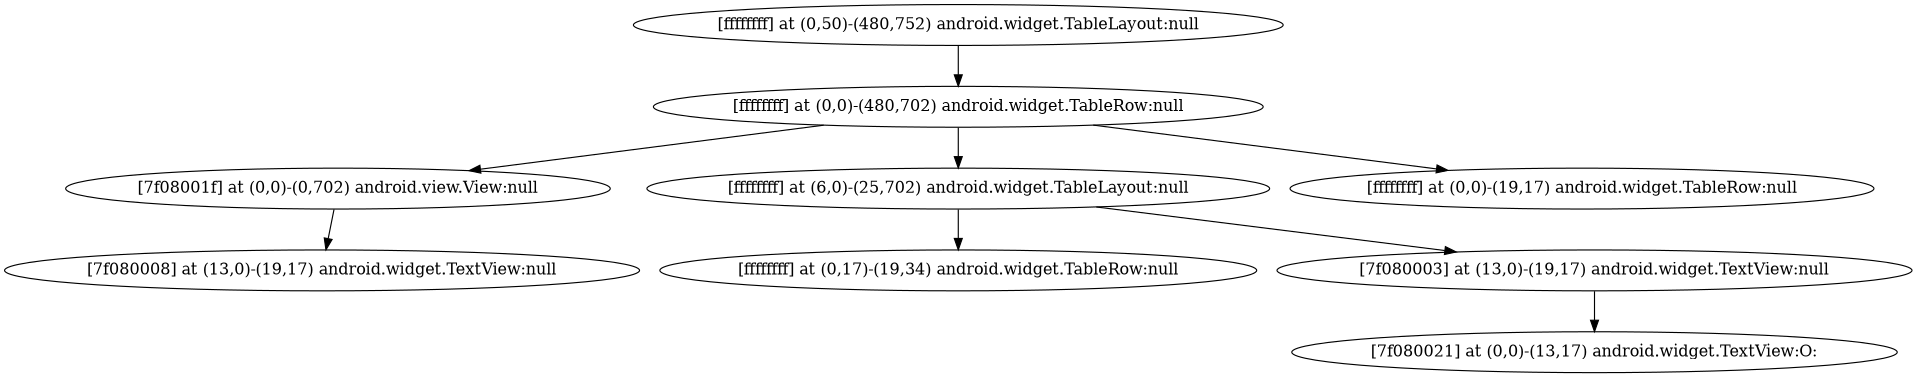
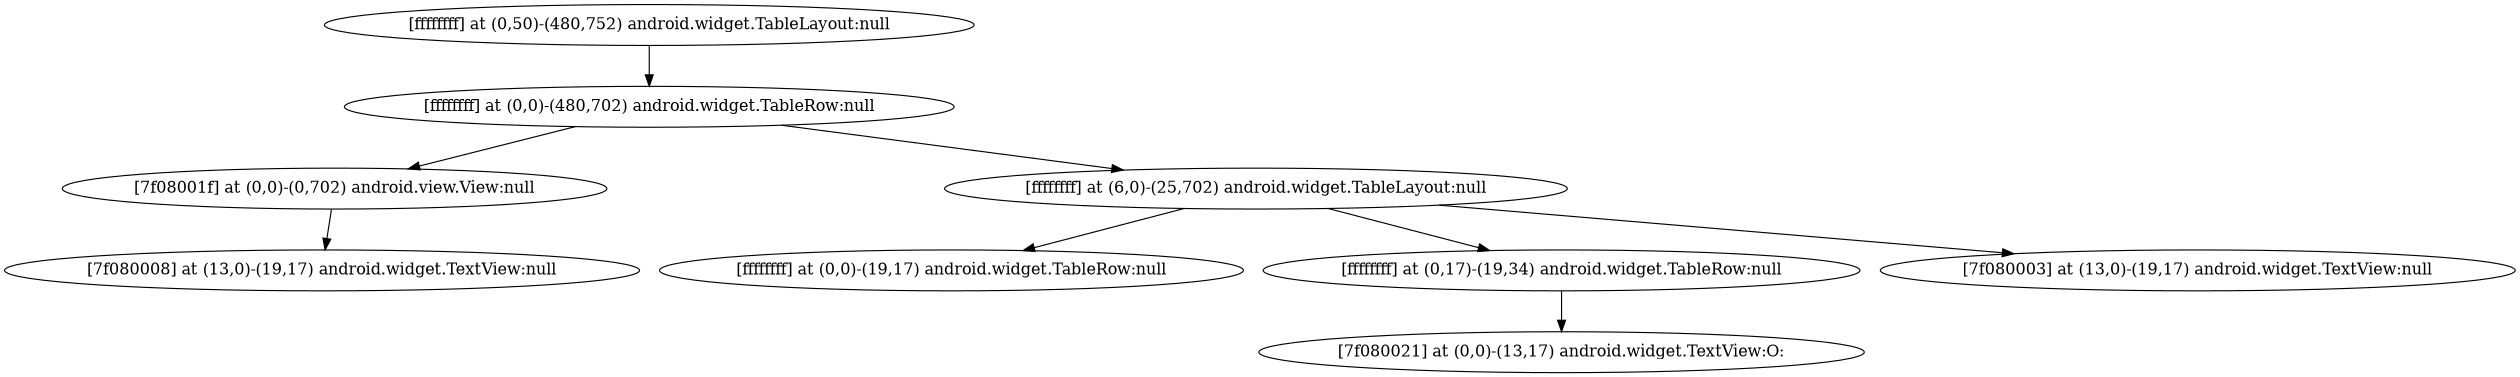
(1265, 147) -> (1109, 228)
(1595, 306) -> (1562, 306)
